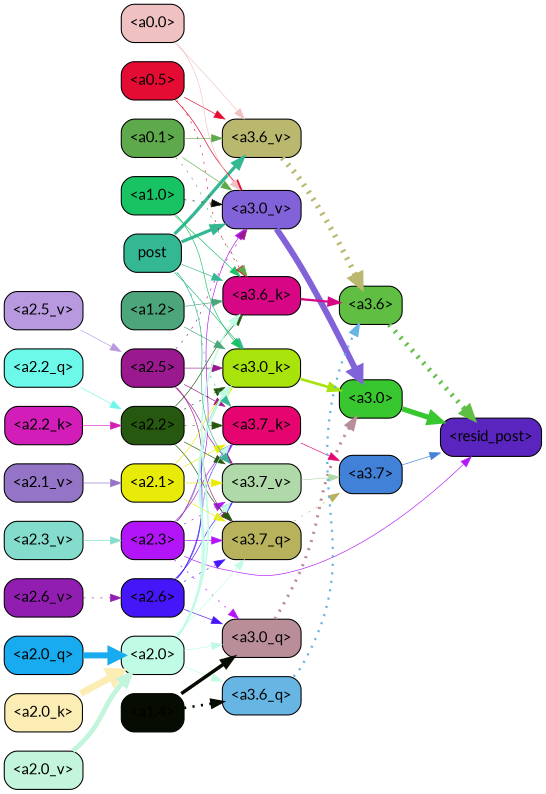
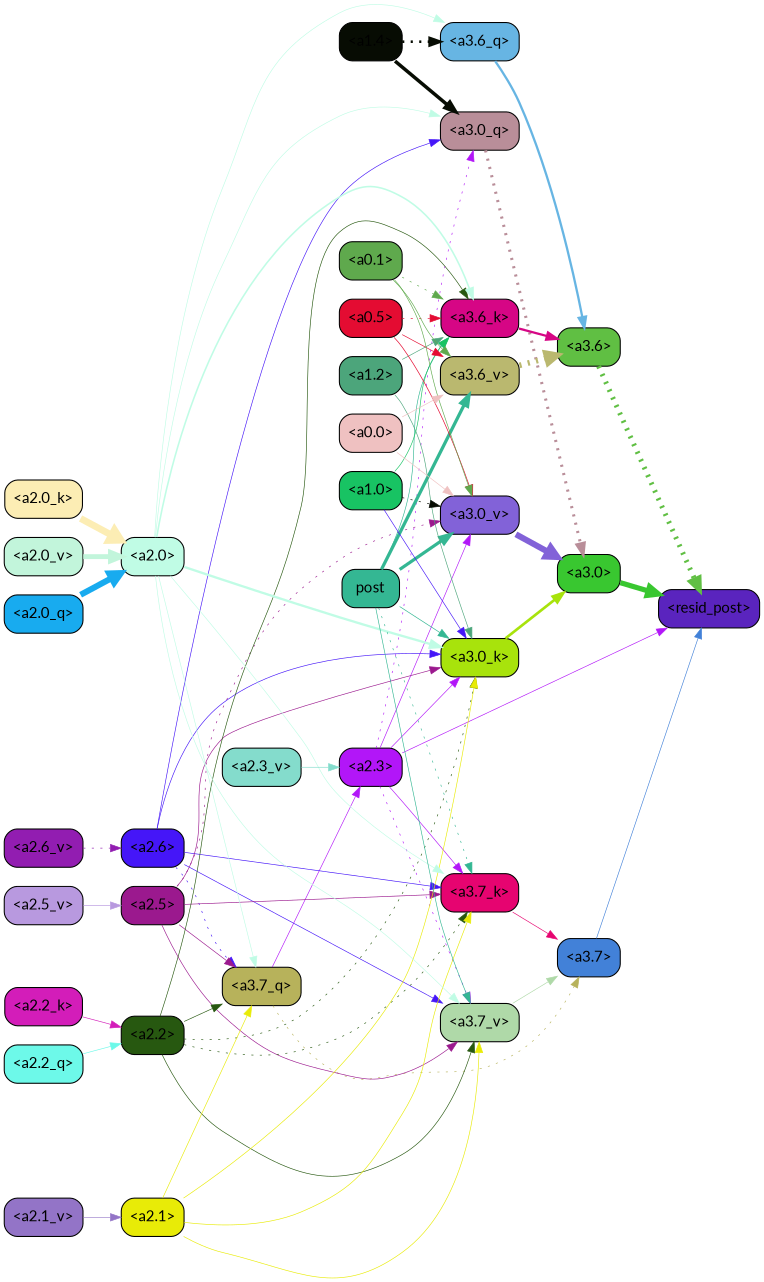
(206, 281) -> (422, 570)
(202, 459) -> (423, 715)
(330, 508) -> (549, 185)
(198, 540) -> (316, 877)
